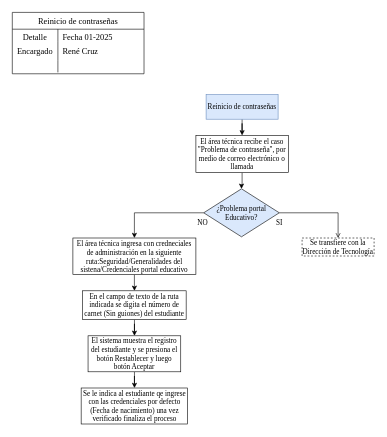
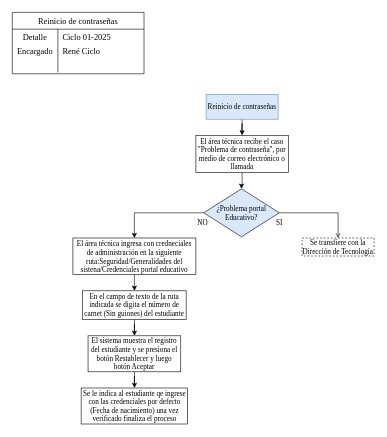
(96, 35) -> (94, 35)
(86, 51) -> (86, 51)
